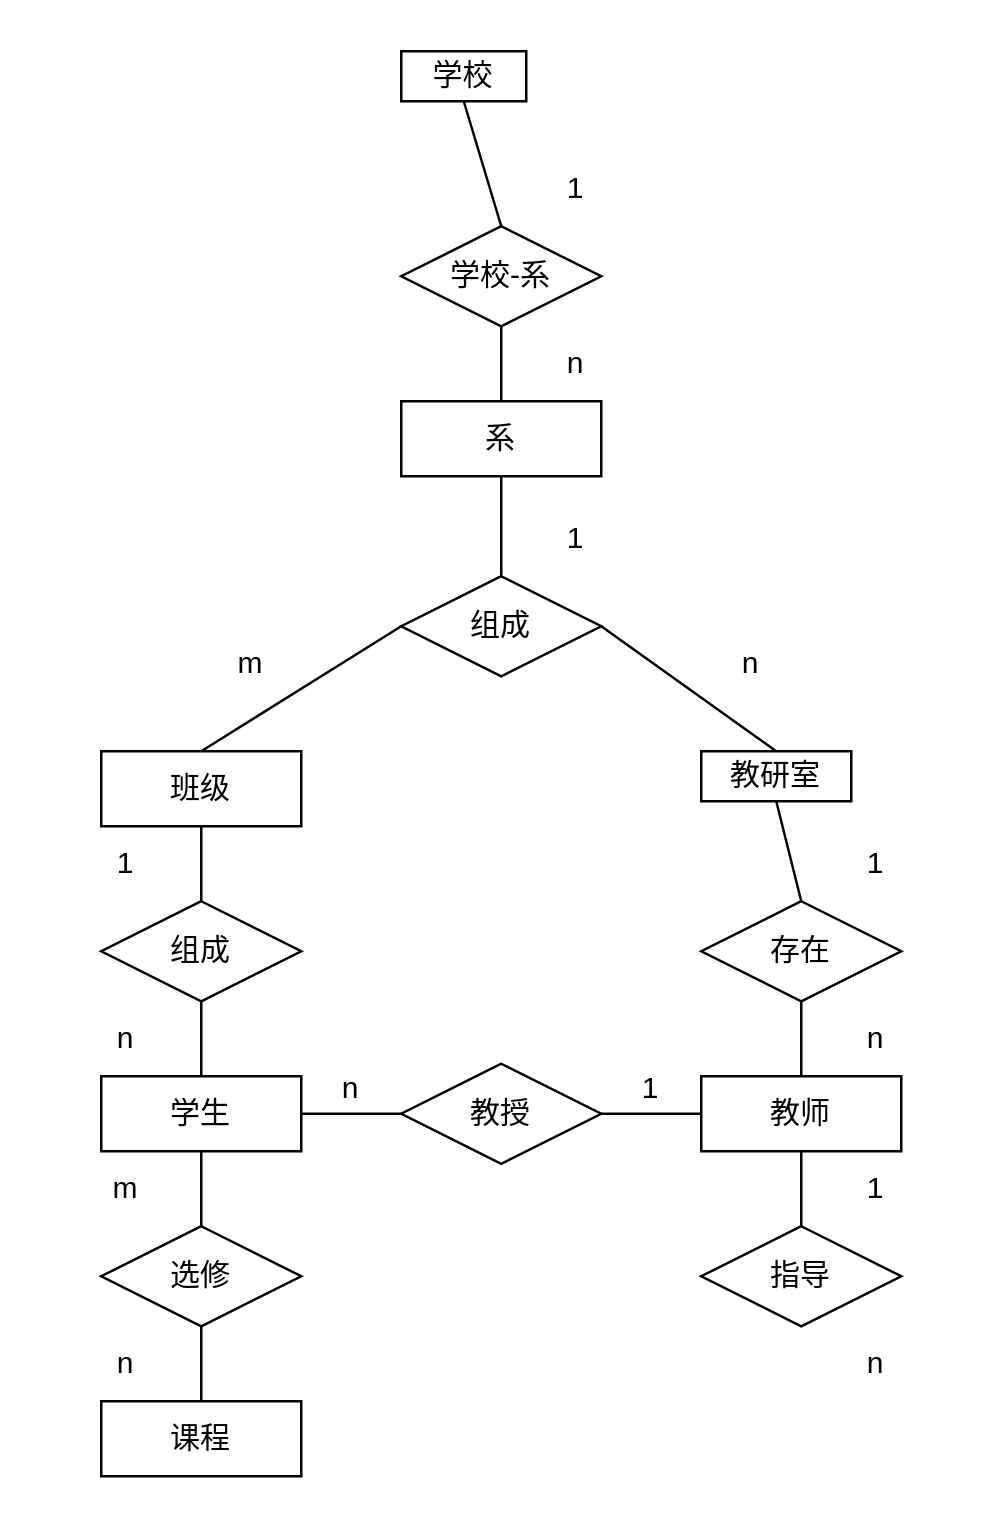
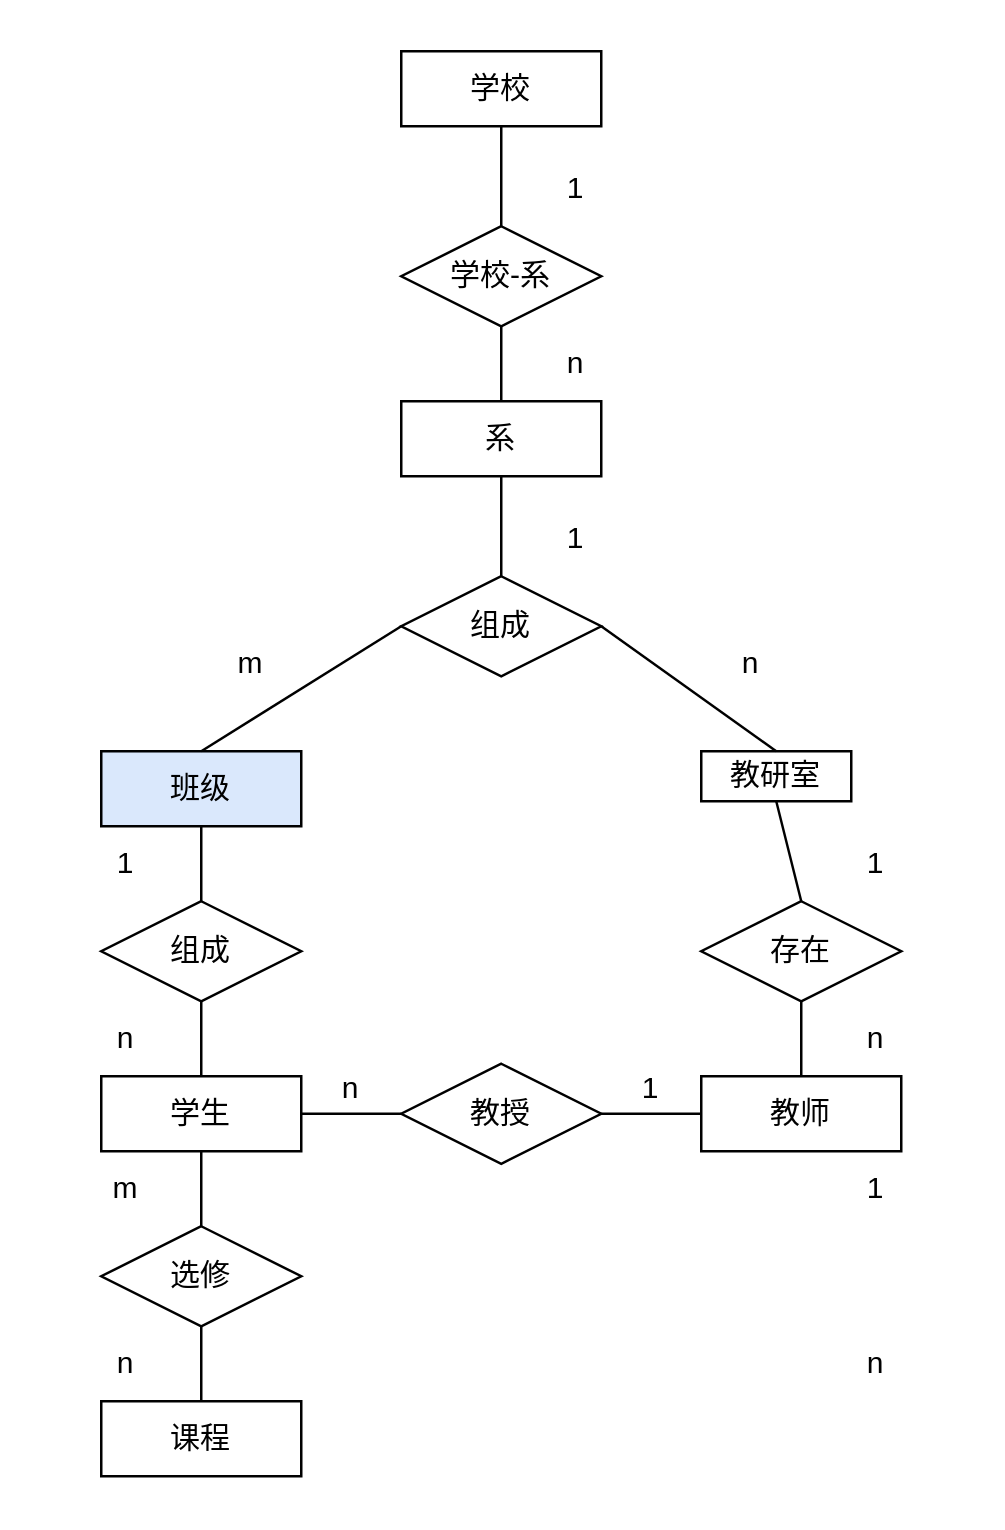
(464, 76) -> (501, 89)
(201, 789) -> (201, 789)
(801, 1189) -> none
(801, 1276) -> none
